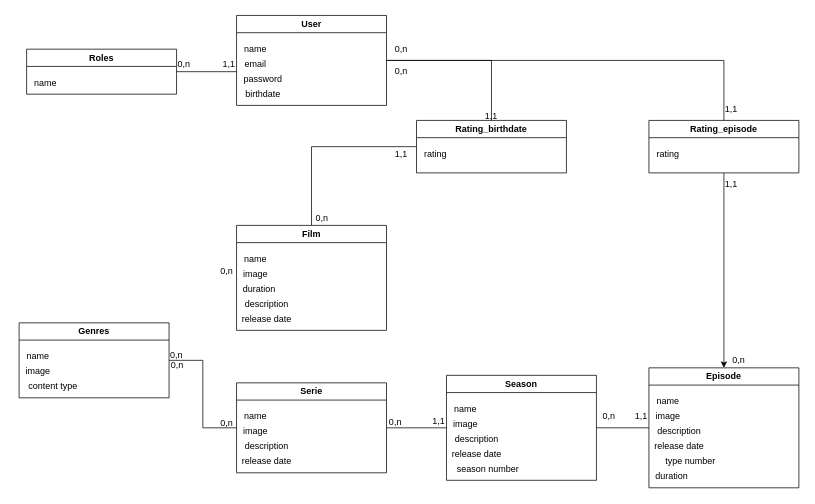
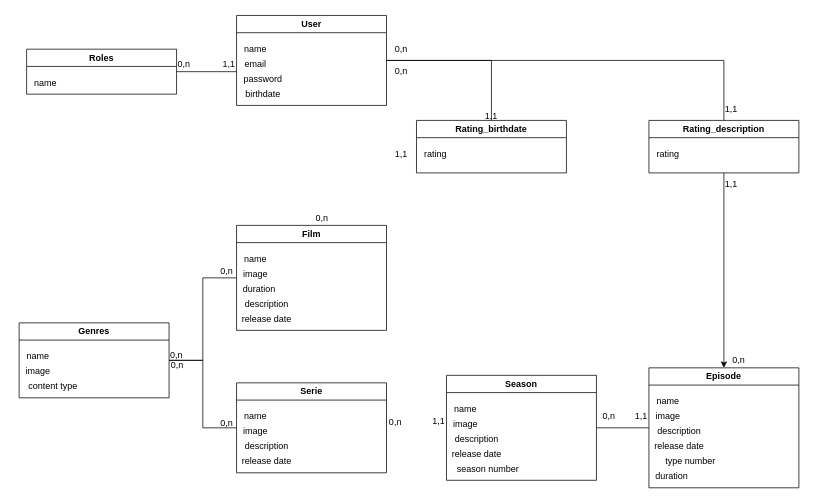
(724, 129) -> (724, 129)
(324, 147) -> none
none -> (203, 304)
(416, 428) -> none
